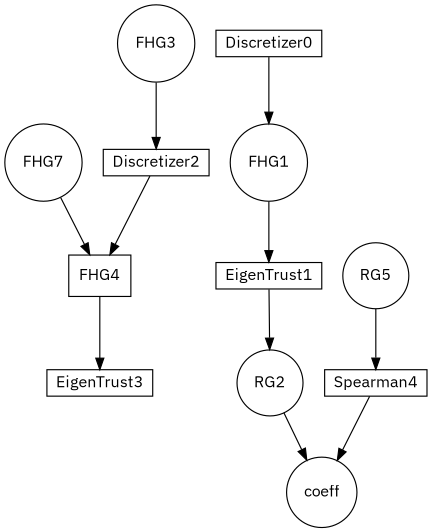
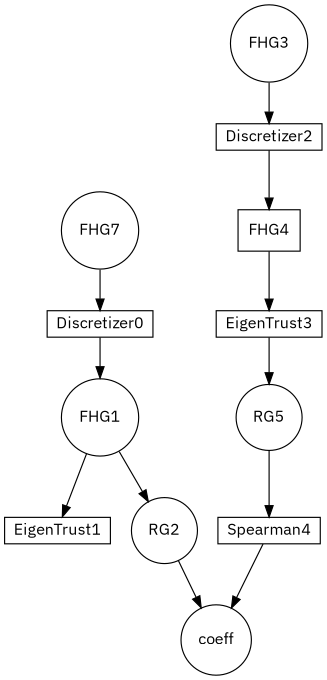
(73, 221) -> (100, 284)
(269, 314) -> (131, 472)
none -> (269, 355)
